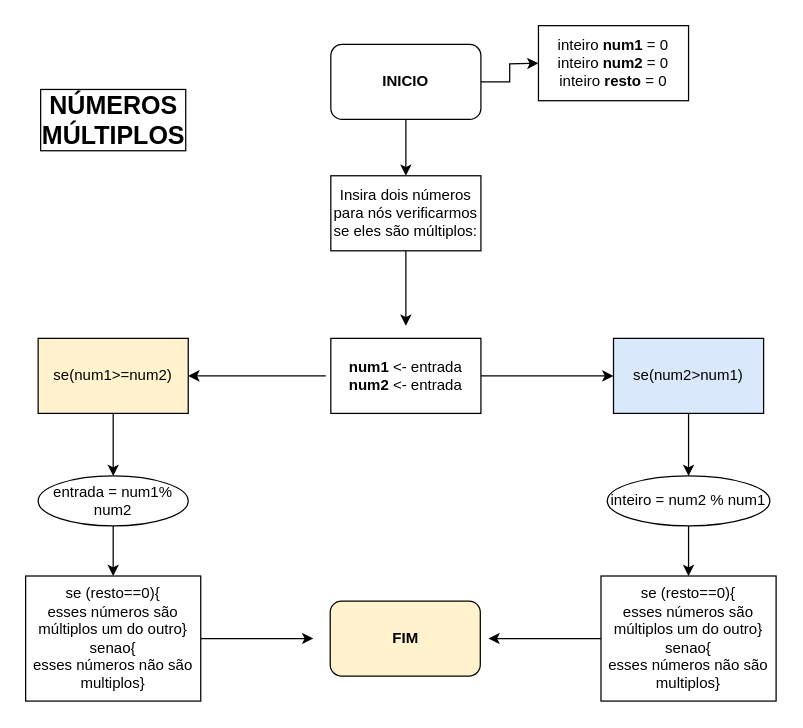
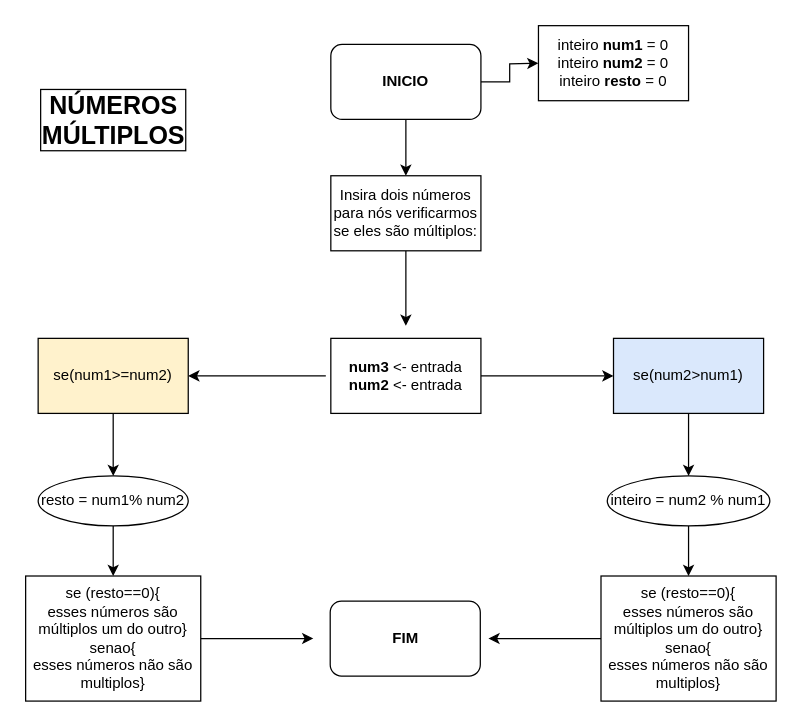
(406, 376) -> (406, 376)
(113, 501) -> (113, 501)
(405, 638) -> (405, 638)
